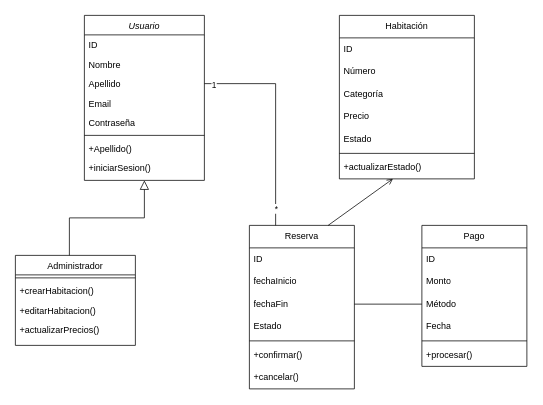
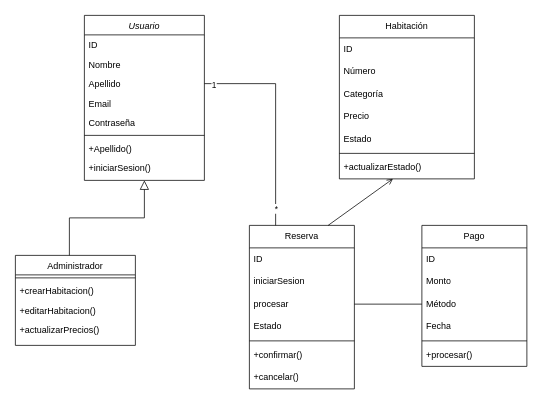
(279, 282) -> (282, 282)
(273, 304) -> (274, 304)
